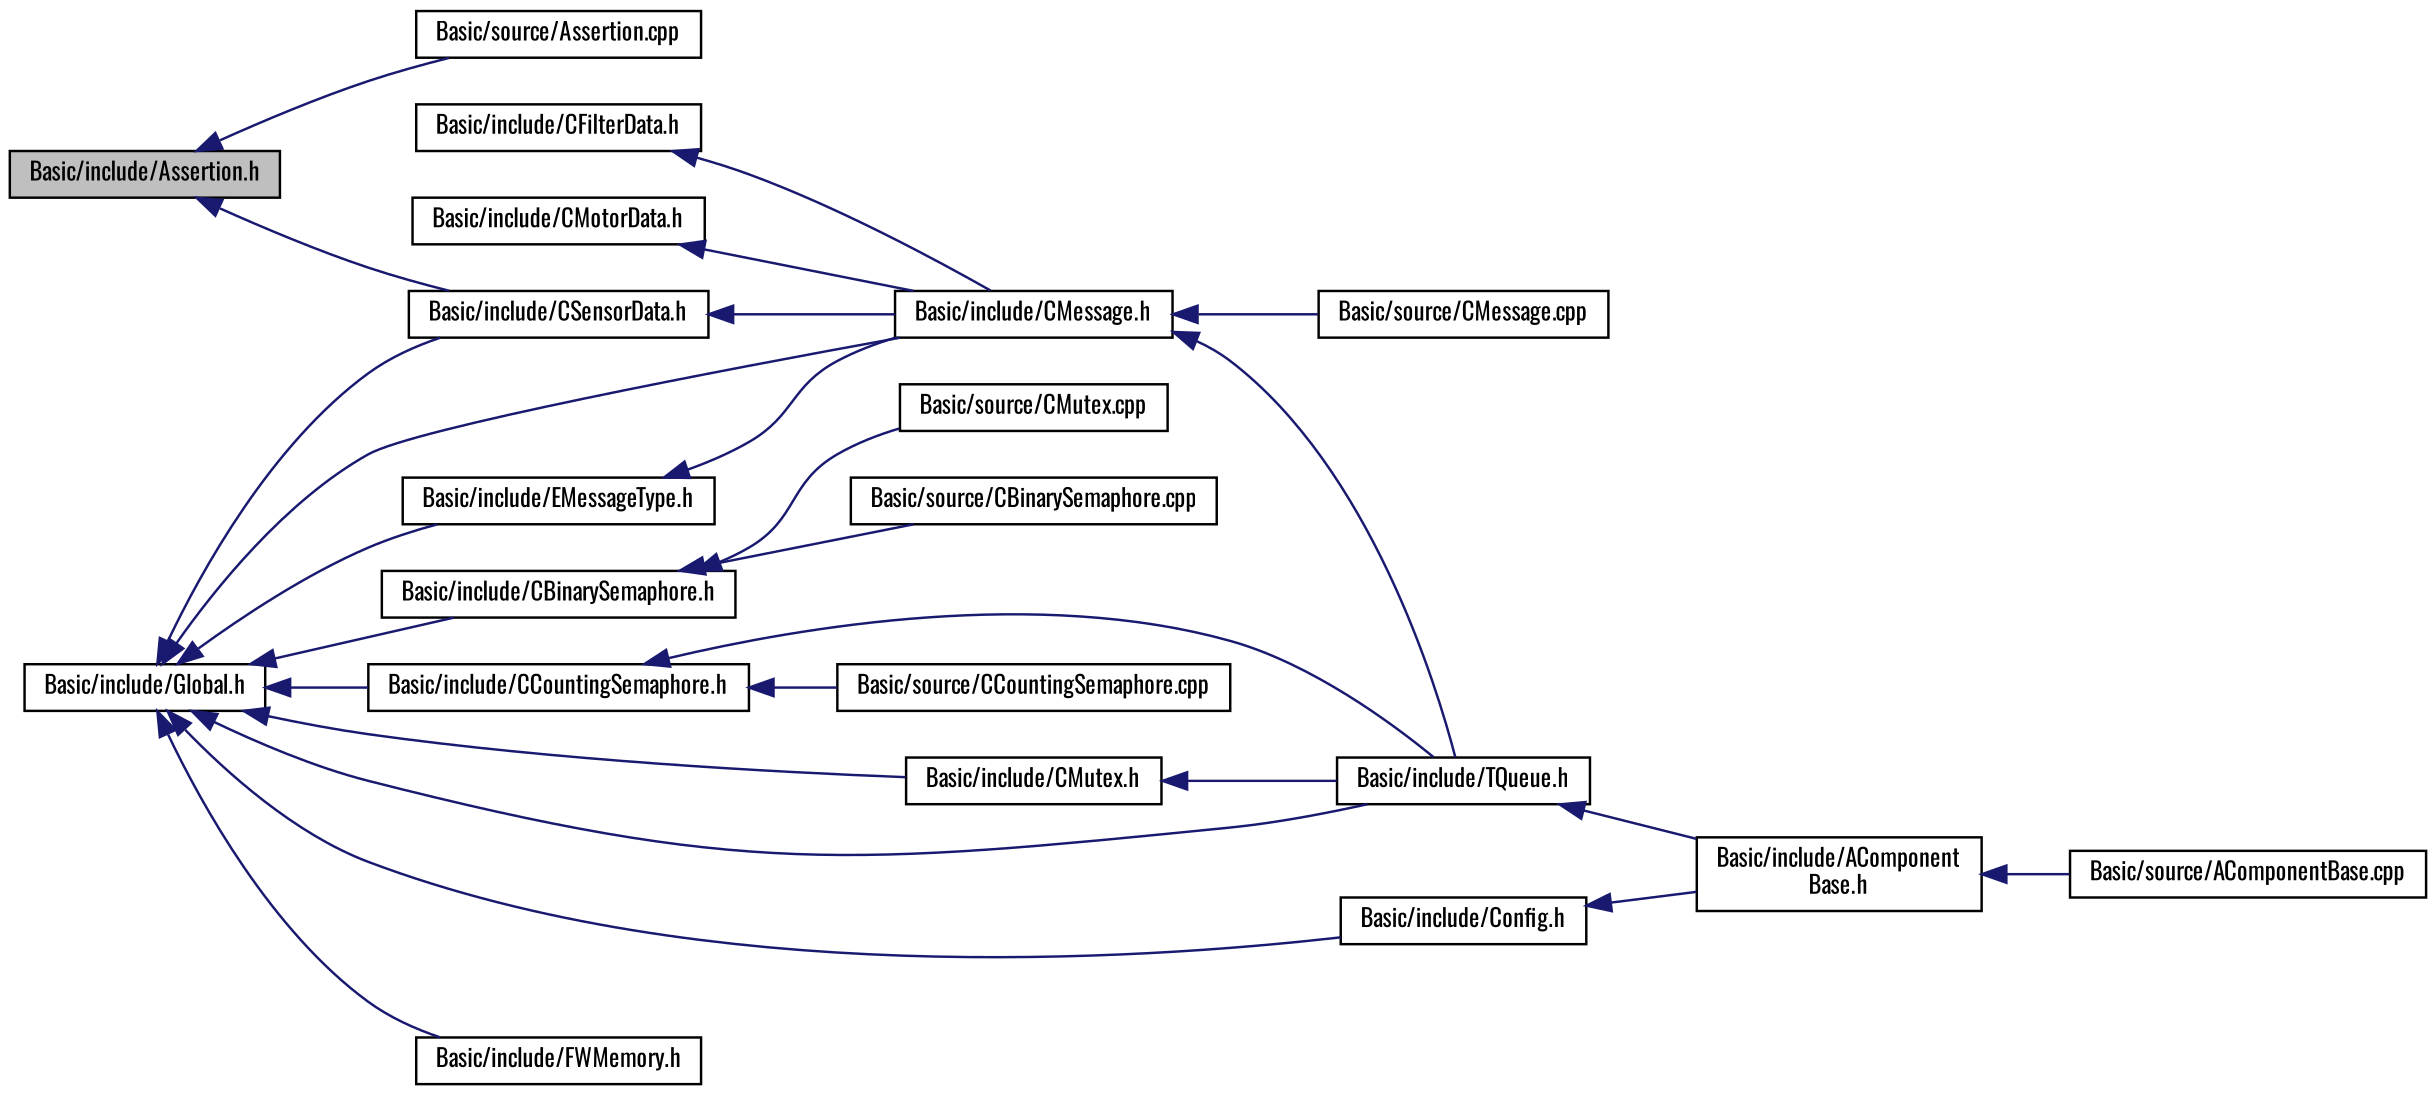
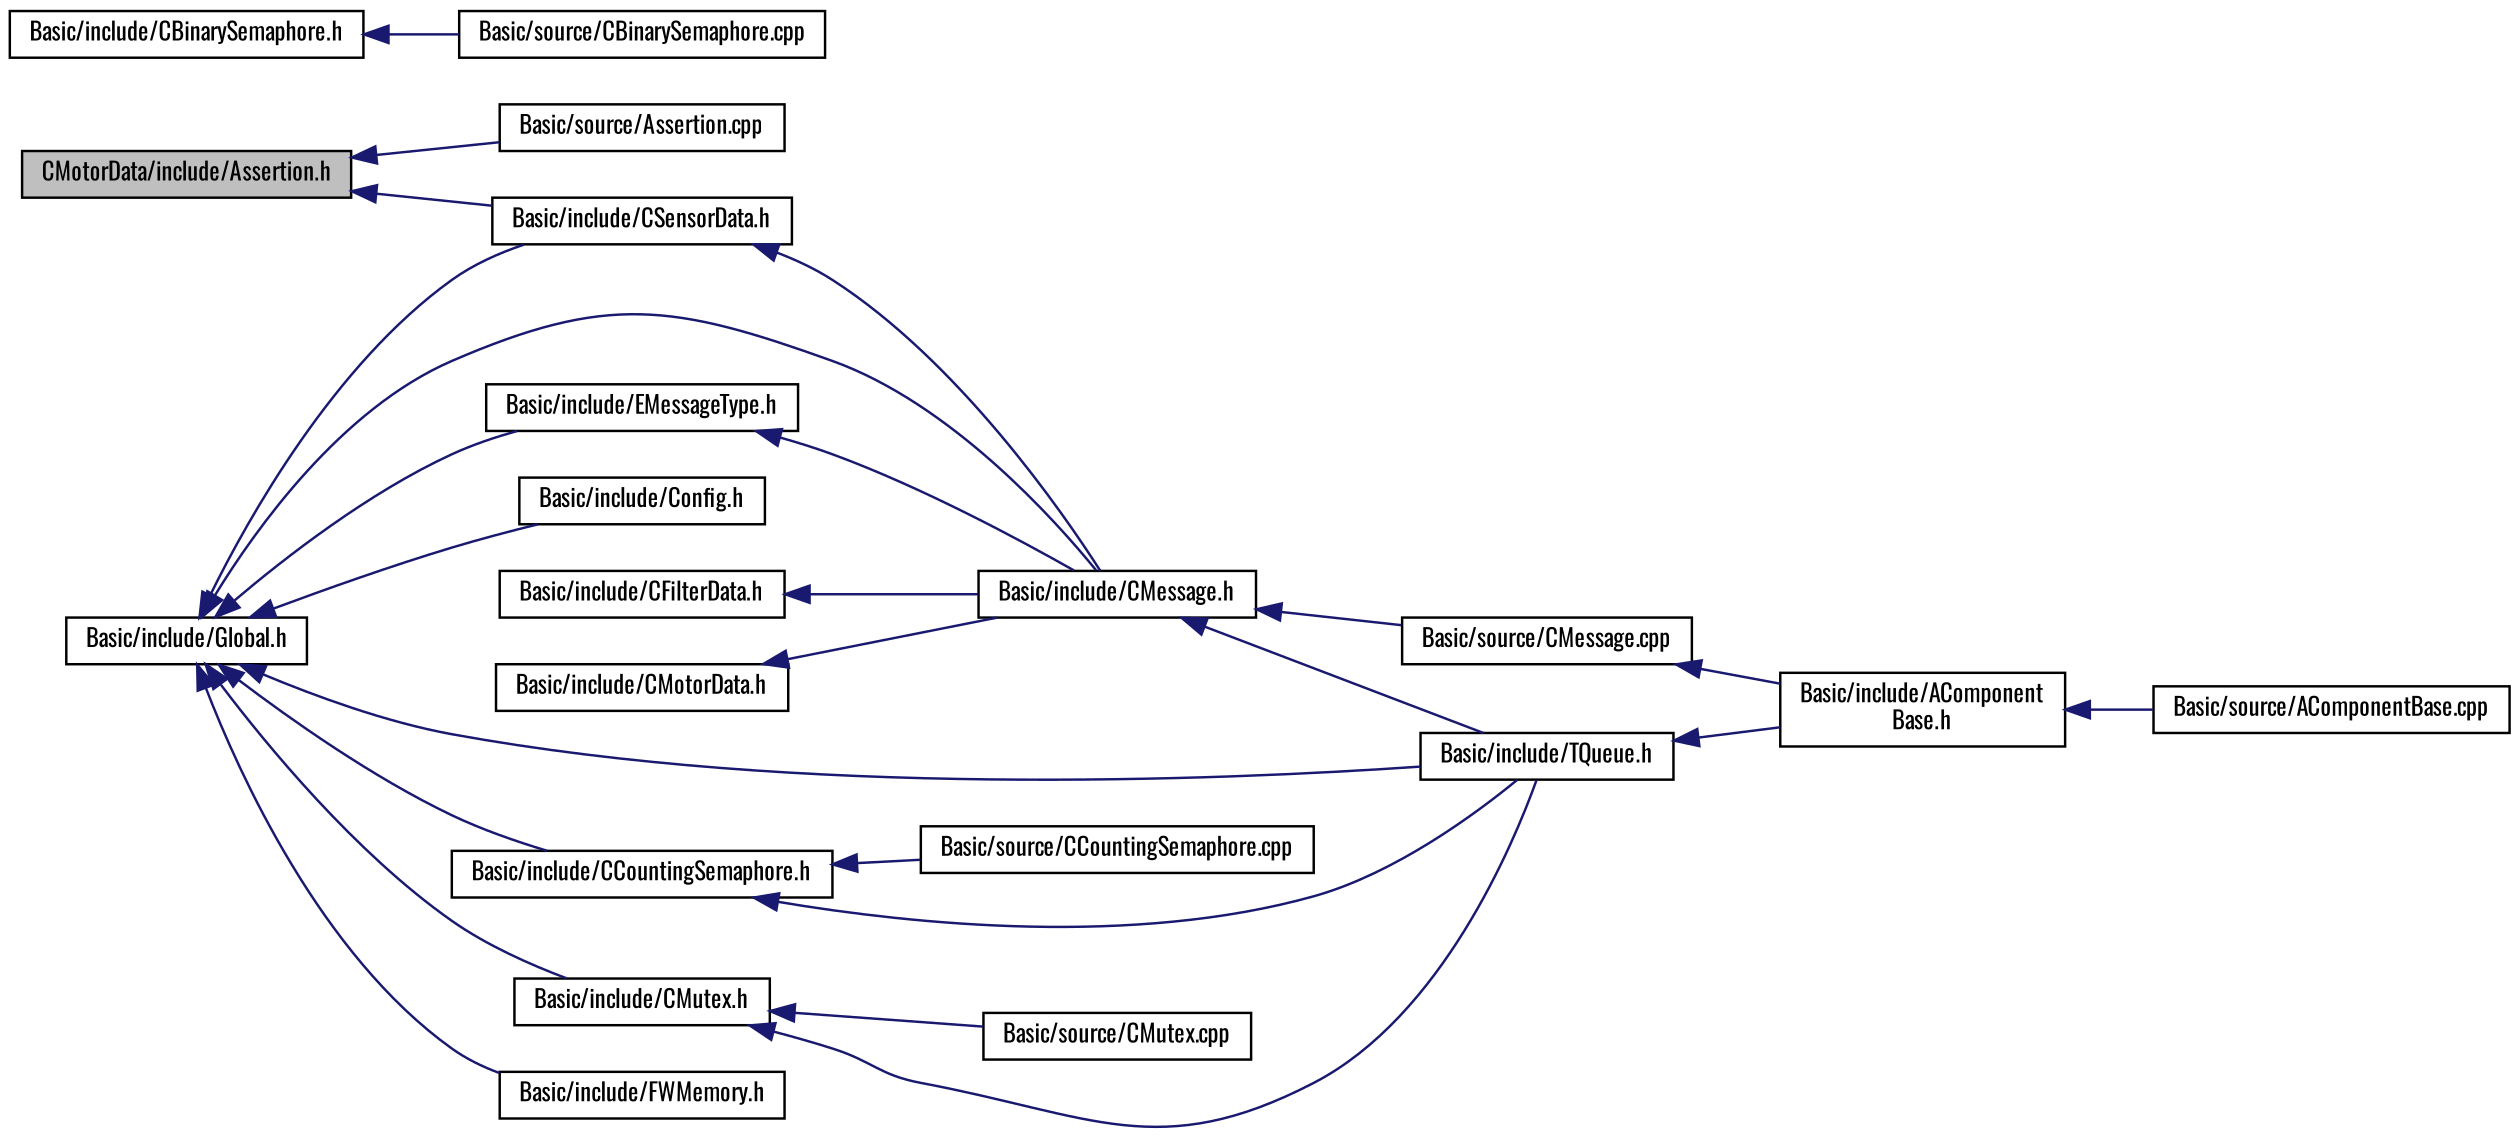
(145, 174) -> (187, 174)
(803, 486) -> (889, 1020)
(364, 638) -> none
(1654, 897) -> (1741, 676)
